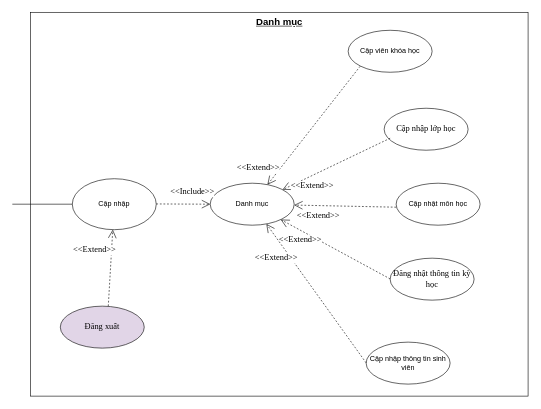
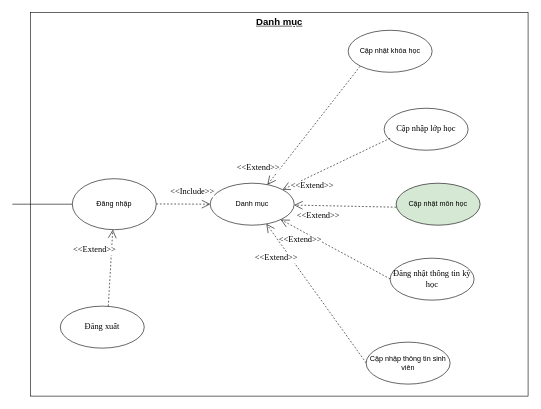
(390, 51) -> (390, 51)
(114, 204) -> (114, 204)
(438, 204) -> (438, 204)
(102, 327) -> (102, 327)
